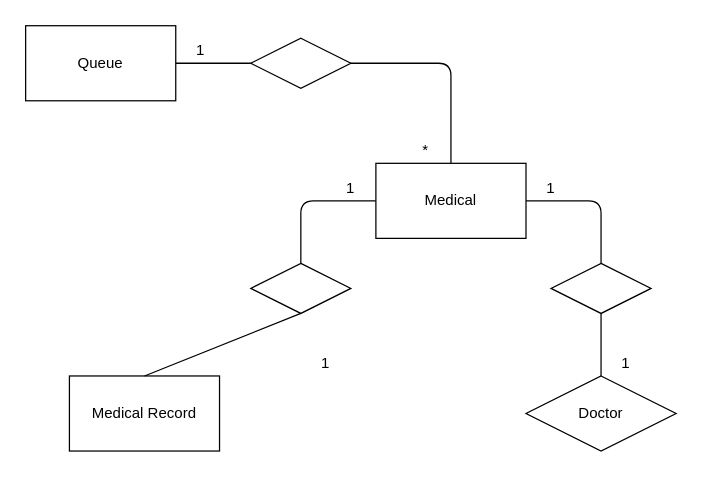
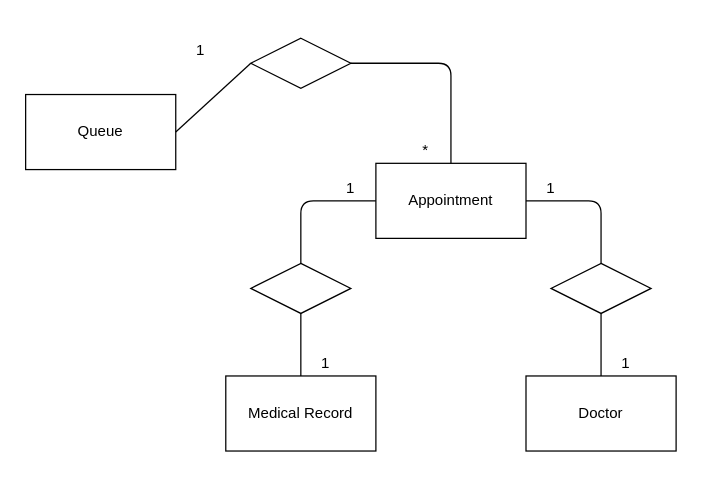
(101, 63) -> (101, 132)
(451, 201) -> (451, 201)
(144, 413) -> (301, 413)
(601, 413) -> (601, 413)
